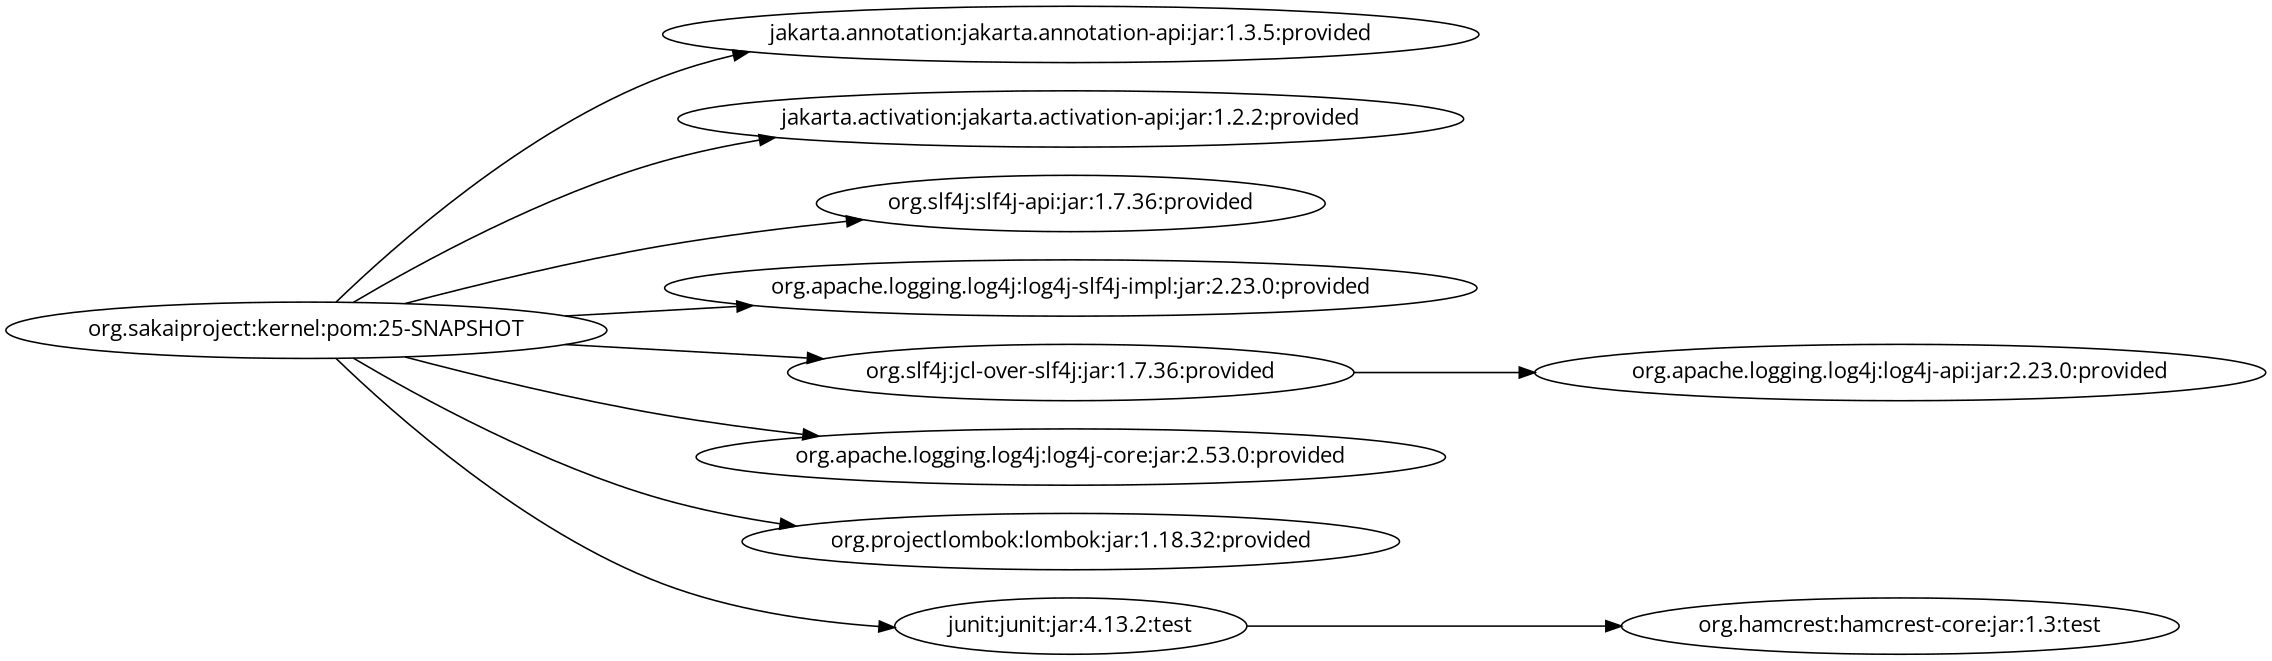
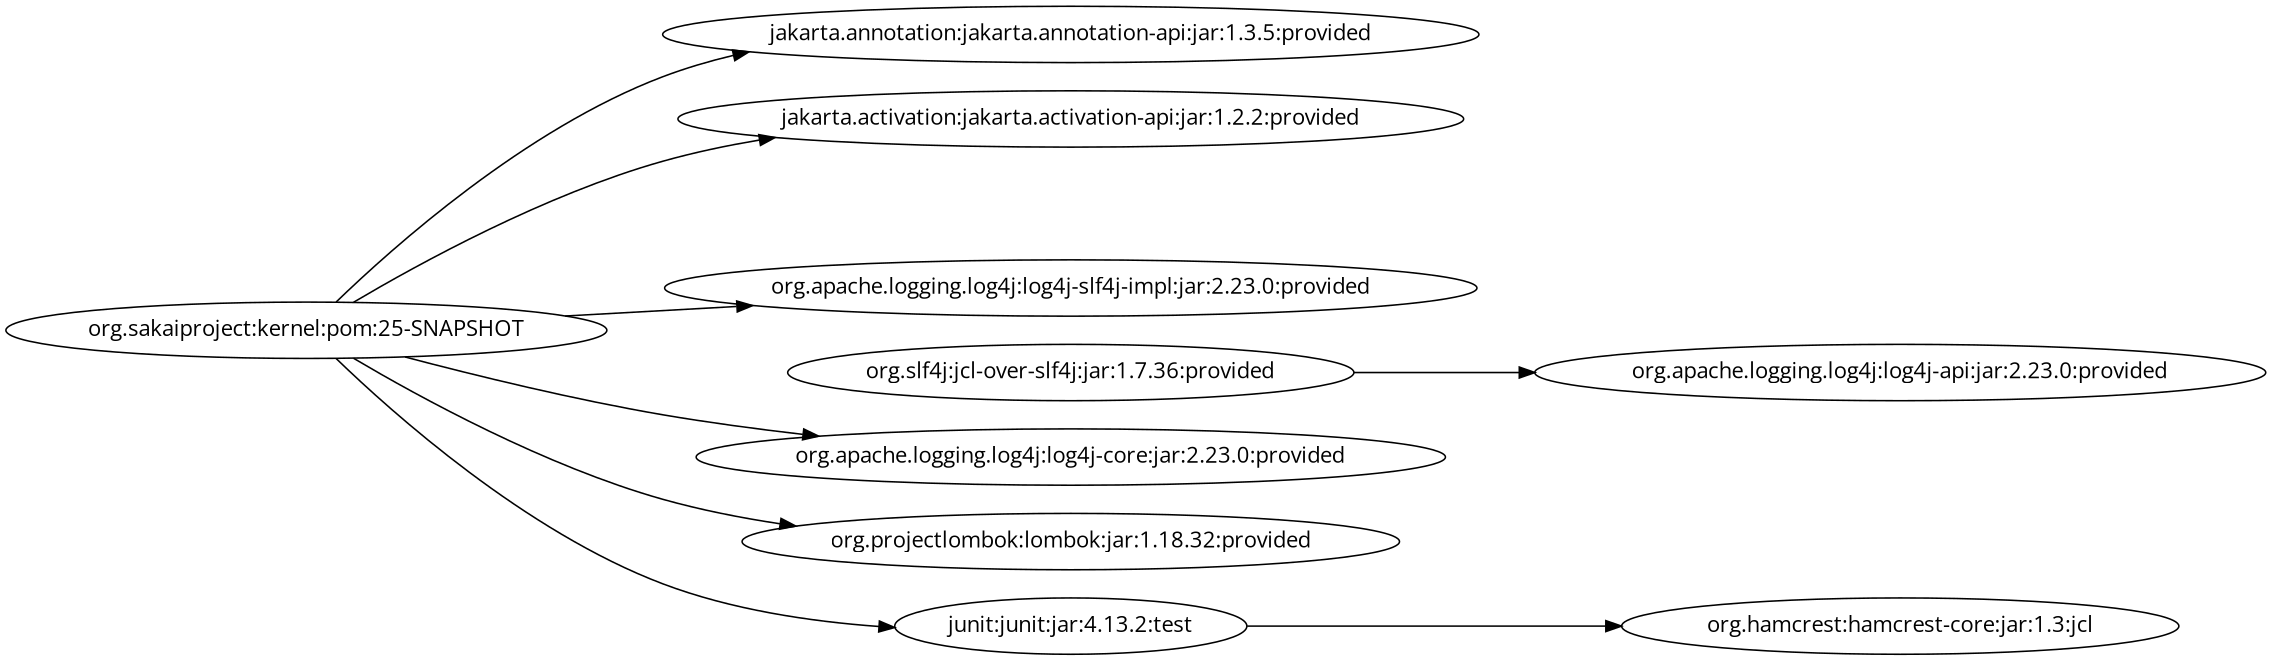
(1071, 203) -> none
(686, 351) -> none
(1071, 457) -> (1071, 457)
(1900, 626) -> (1900, 626)
